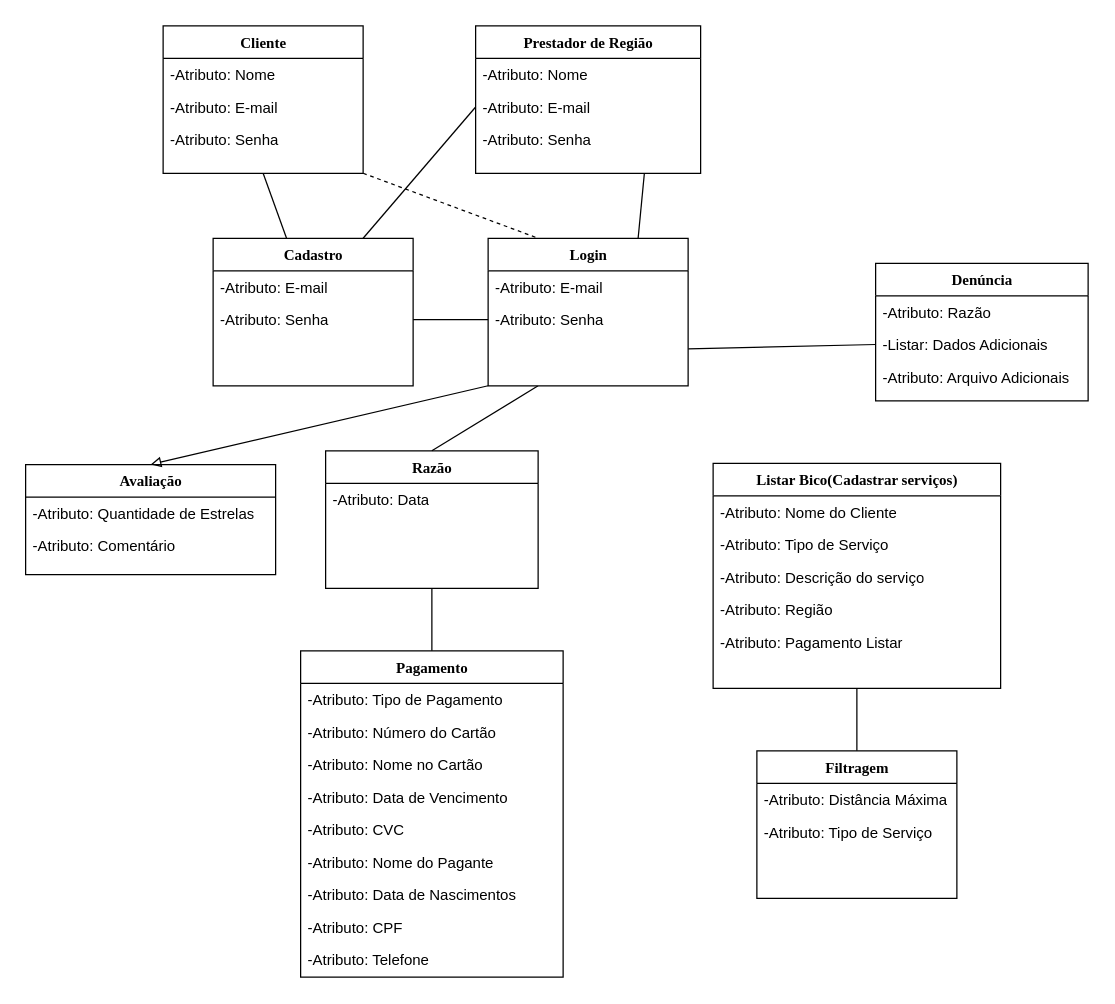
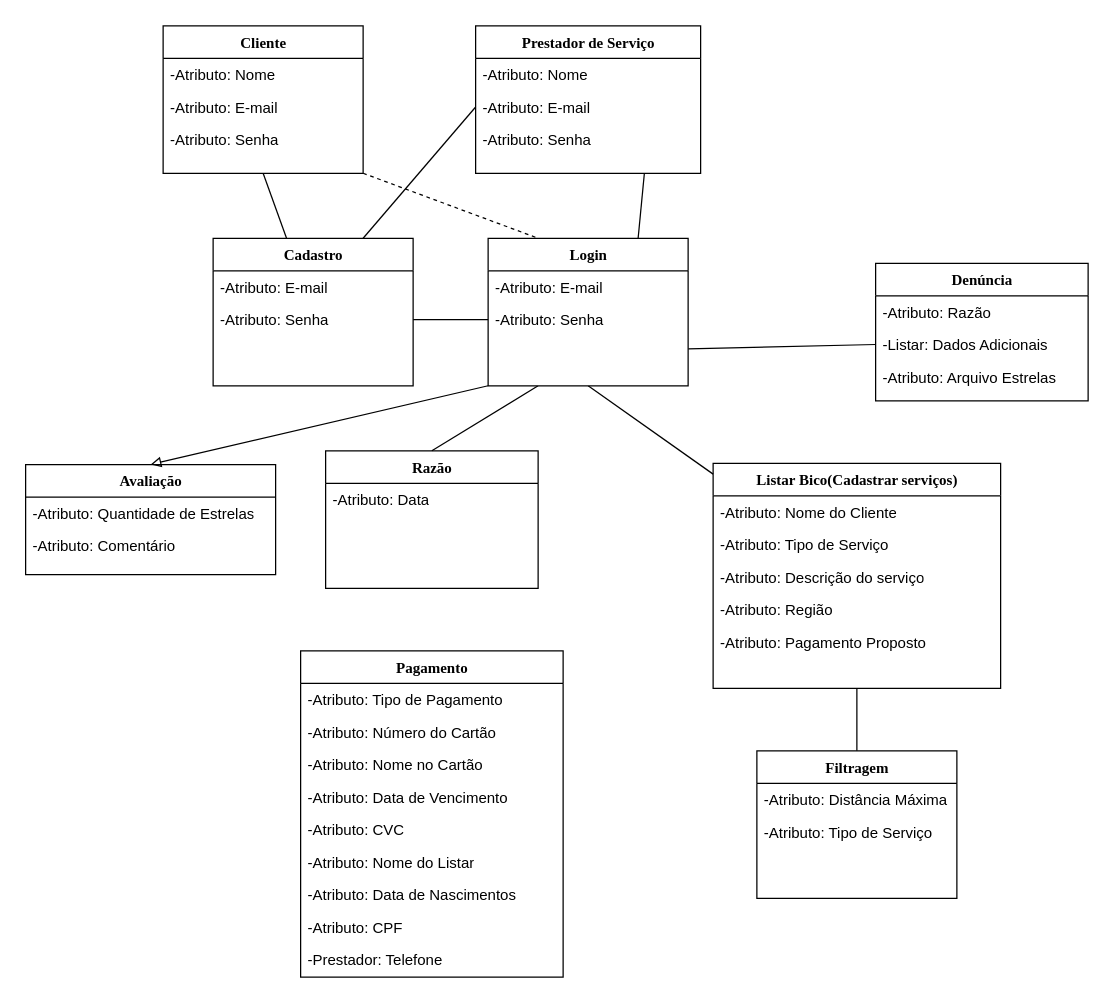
(589, 43) -> (589, 43)
(983, 387) -> (983, 387)
none -> (649, 428)
(432, 617) -> none
(824, 643) -> (835, 643)
(408, 863) -> (401, 863)
(380, 961) -> (386, 961)
